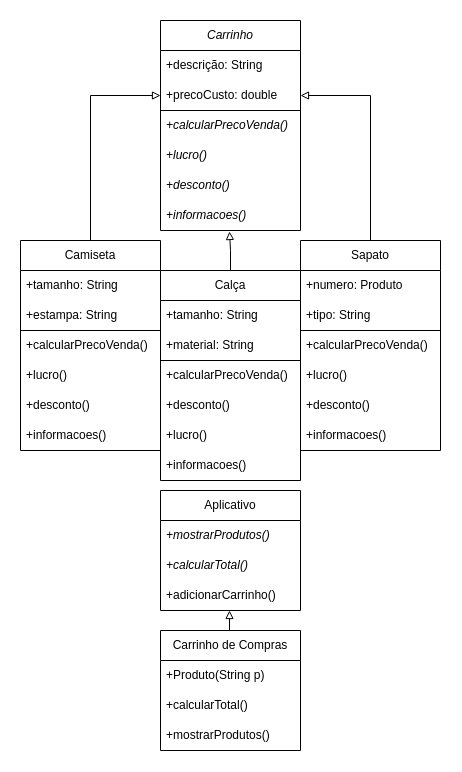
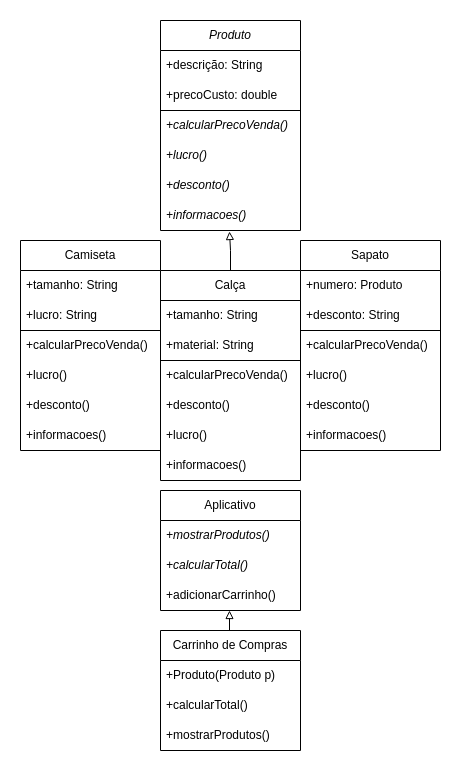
(231, 36) -> (231, 36)
(91, 138) -> none
(371, 138) -> none
(76, 316) -> (67, 316)
(344, 316) -> (359, 316)
(224, 676) -> (229, 676)
